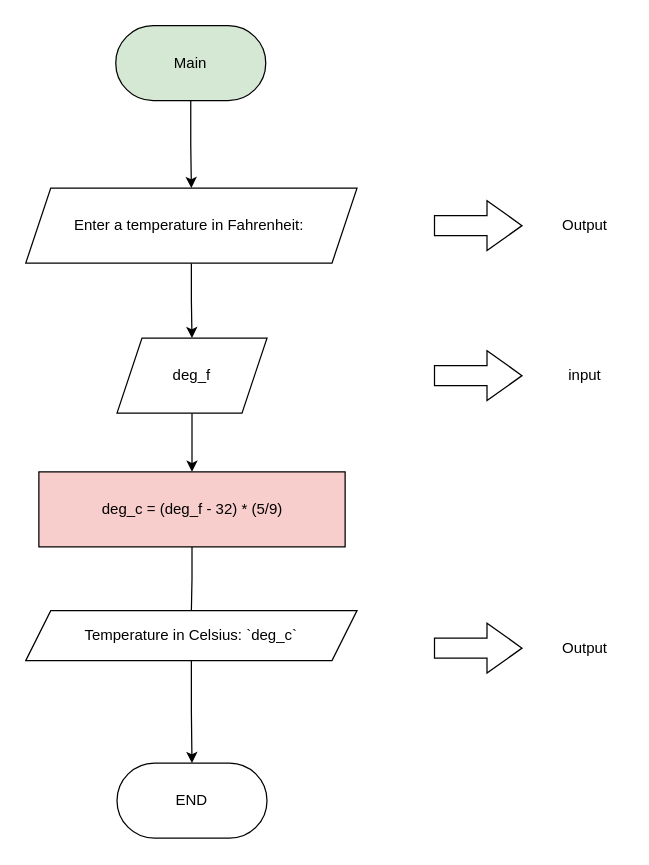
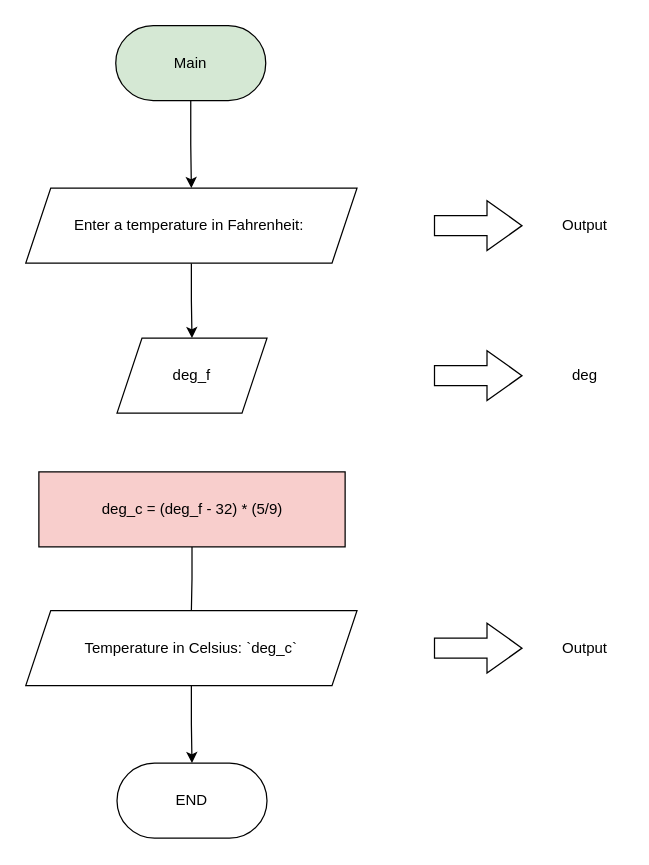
(585, 376) -> (585, 376)
(192, 439) -> none
(191, 636) -> (191, 648)
